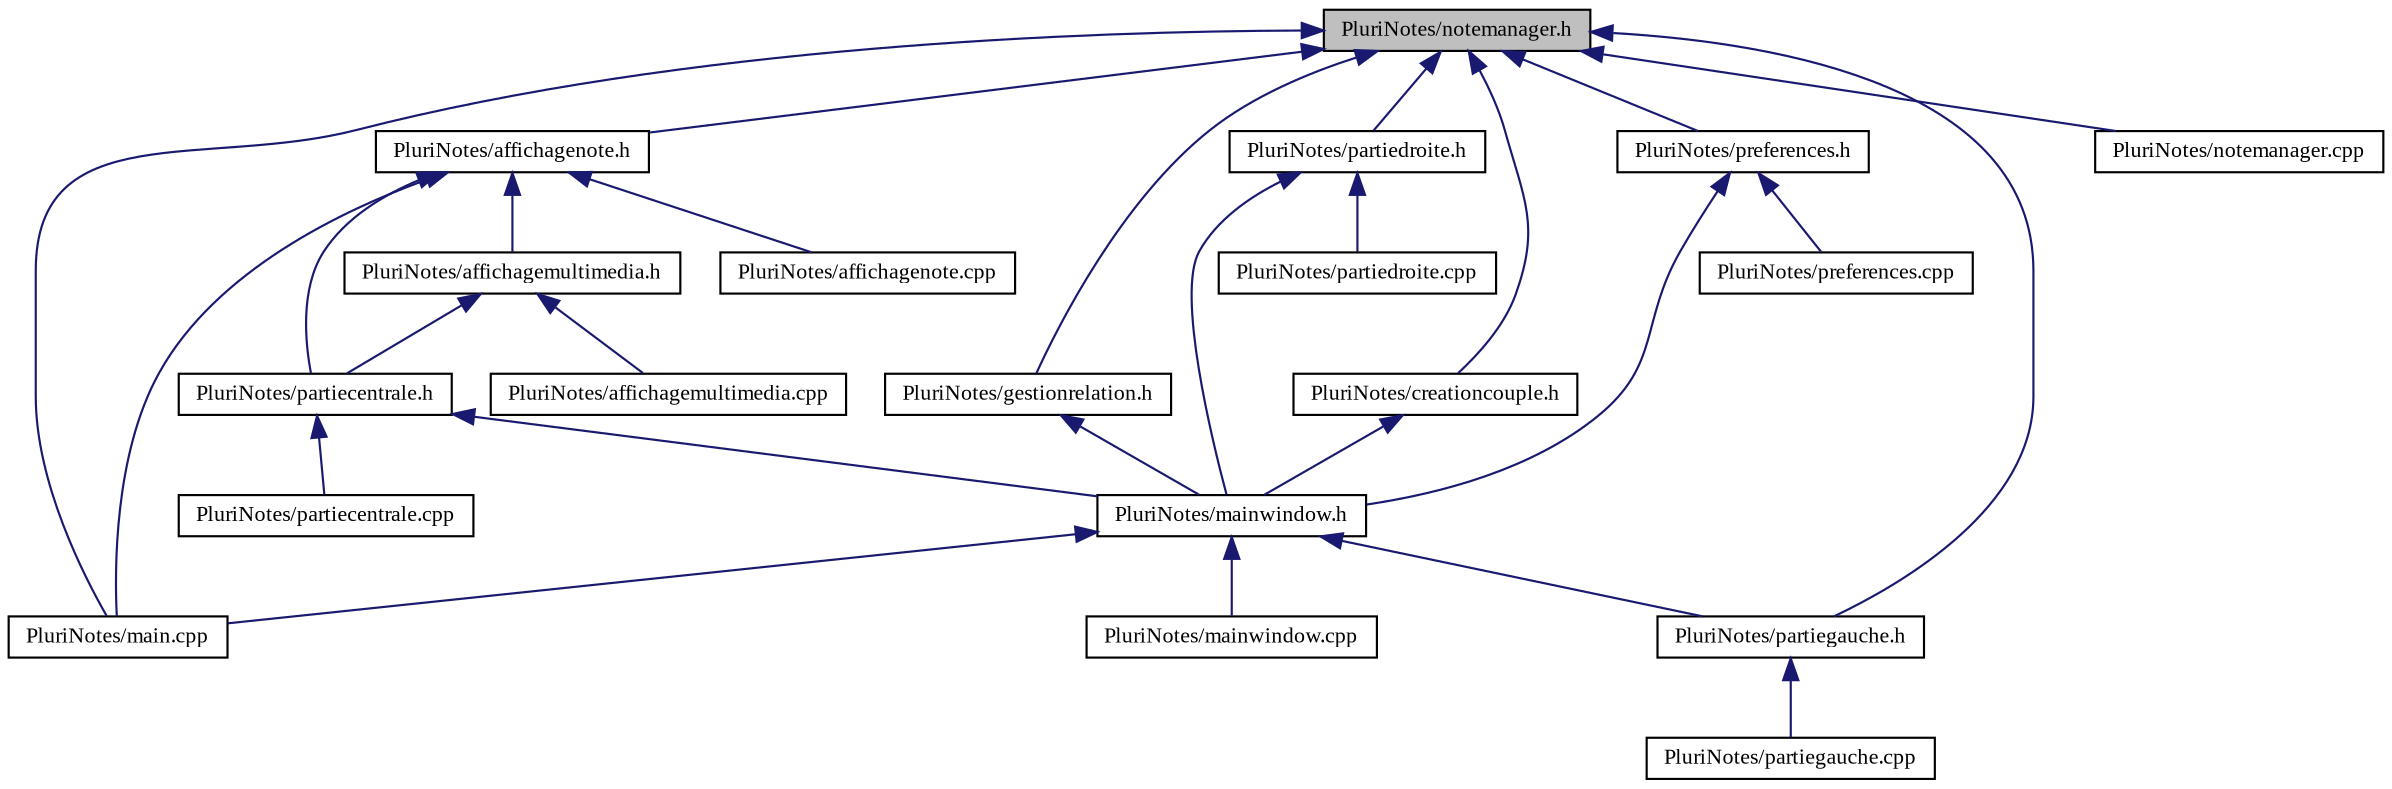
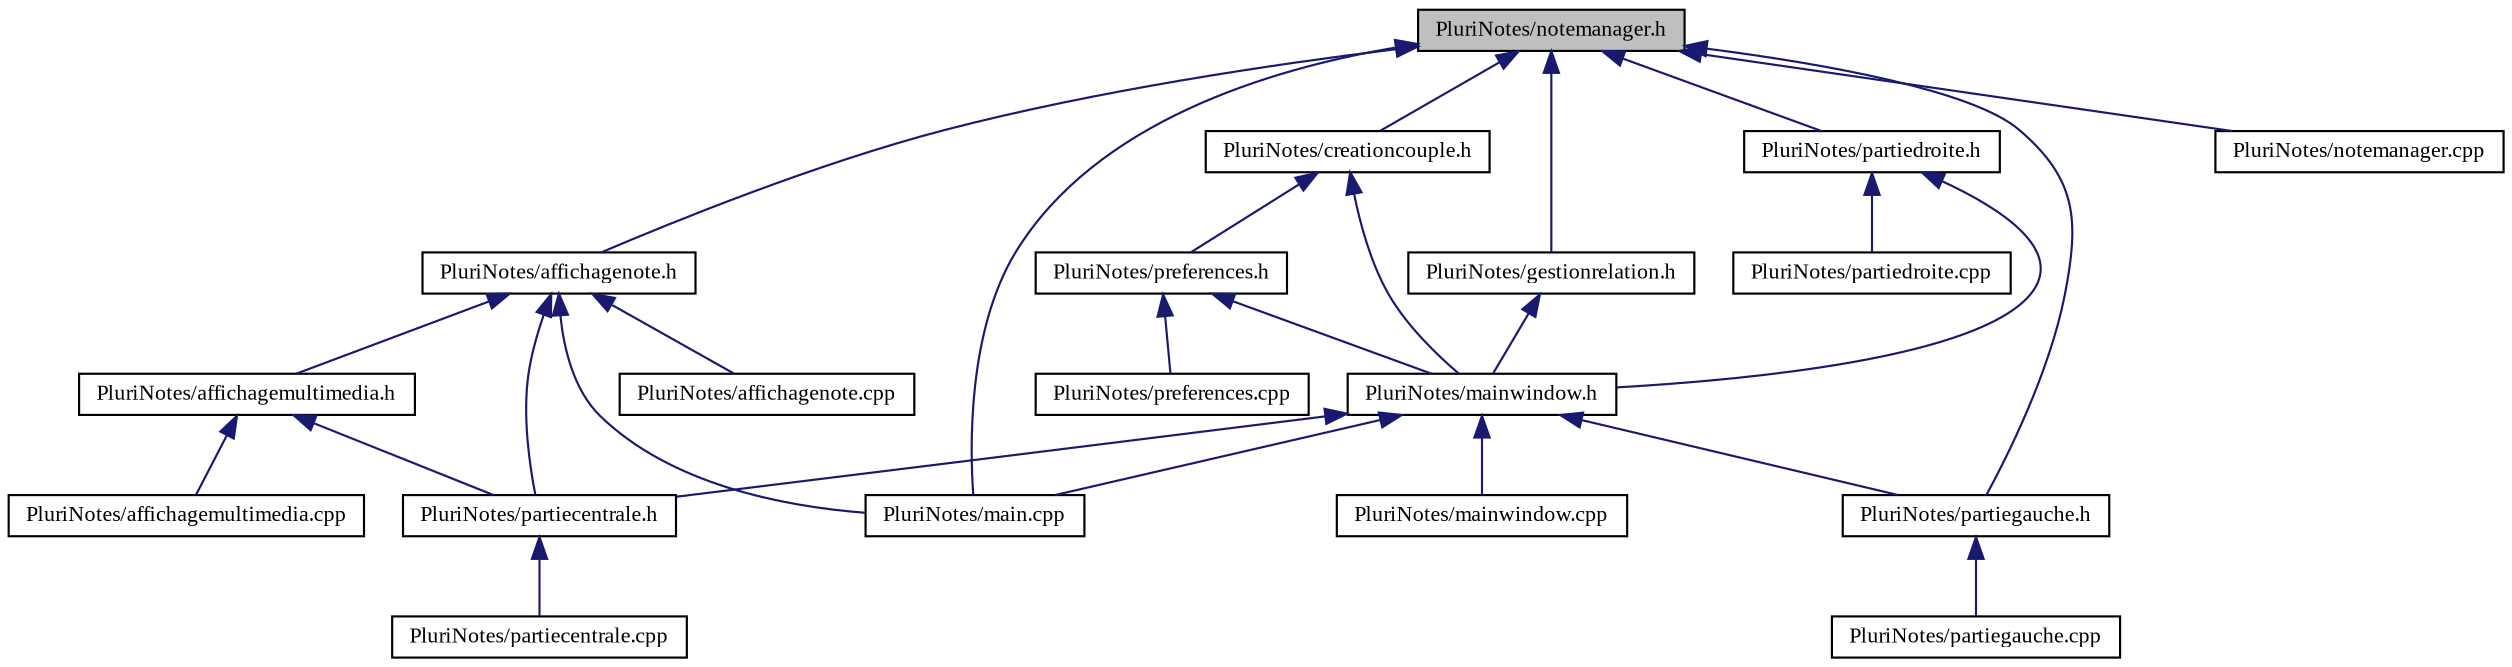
(1610, 95) -> (1245, 218)
(786, 457) -> (1001, 457)
